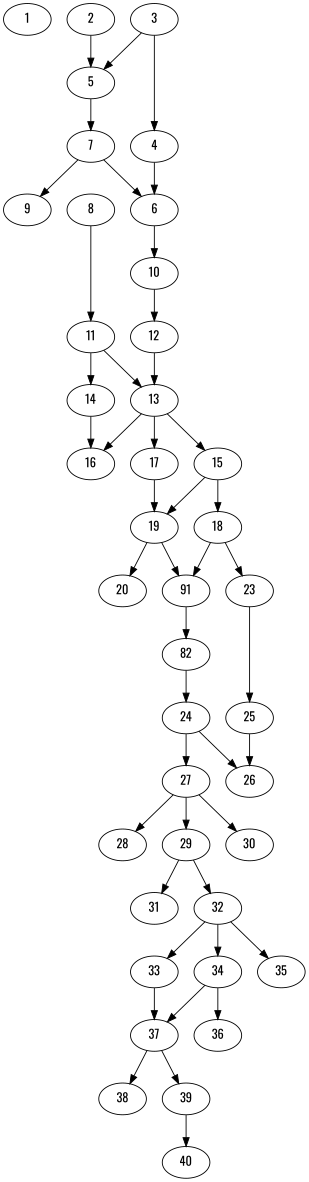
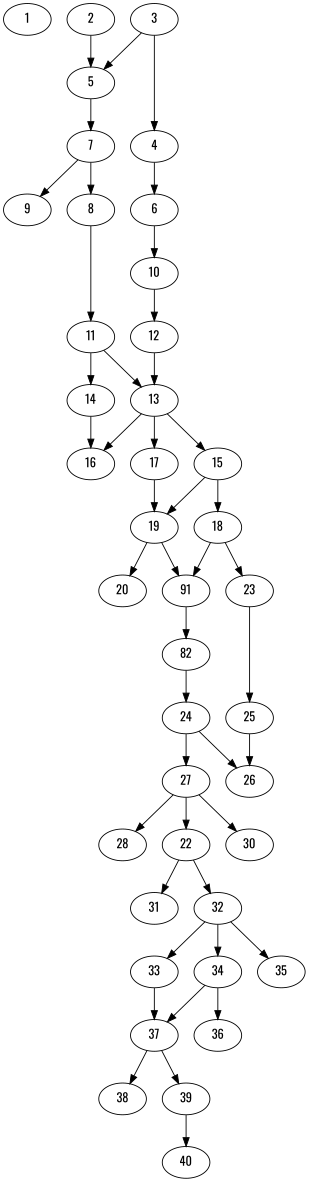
(119, 175) -> (91, 174)
(186, 845) -> (186, 845)
